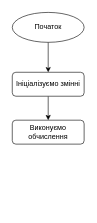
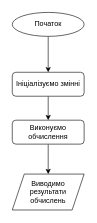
(48, 27) -> (48, 24)
none -> (48, 168)
none -> (48, 192)
